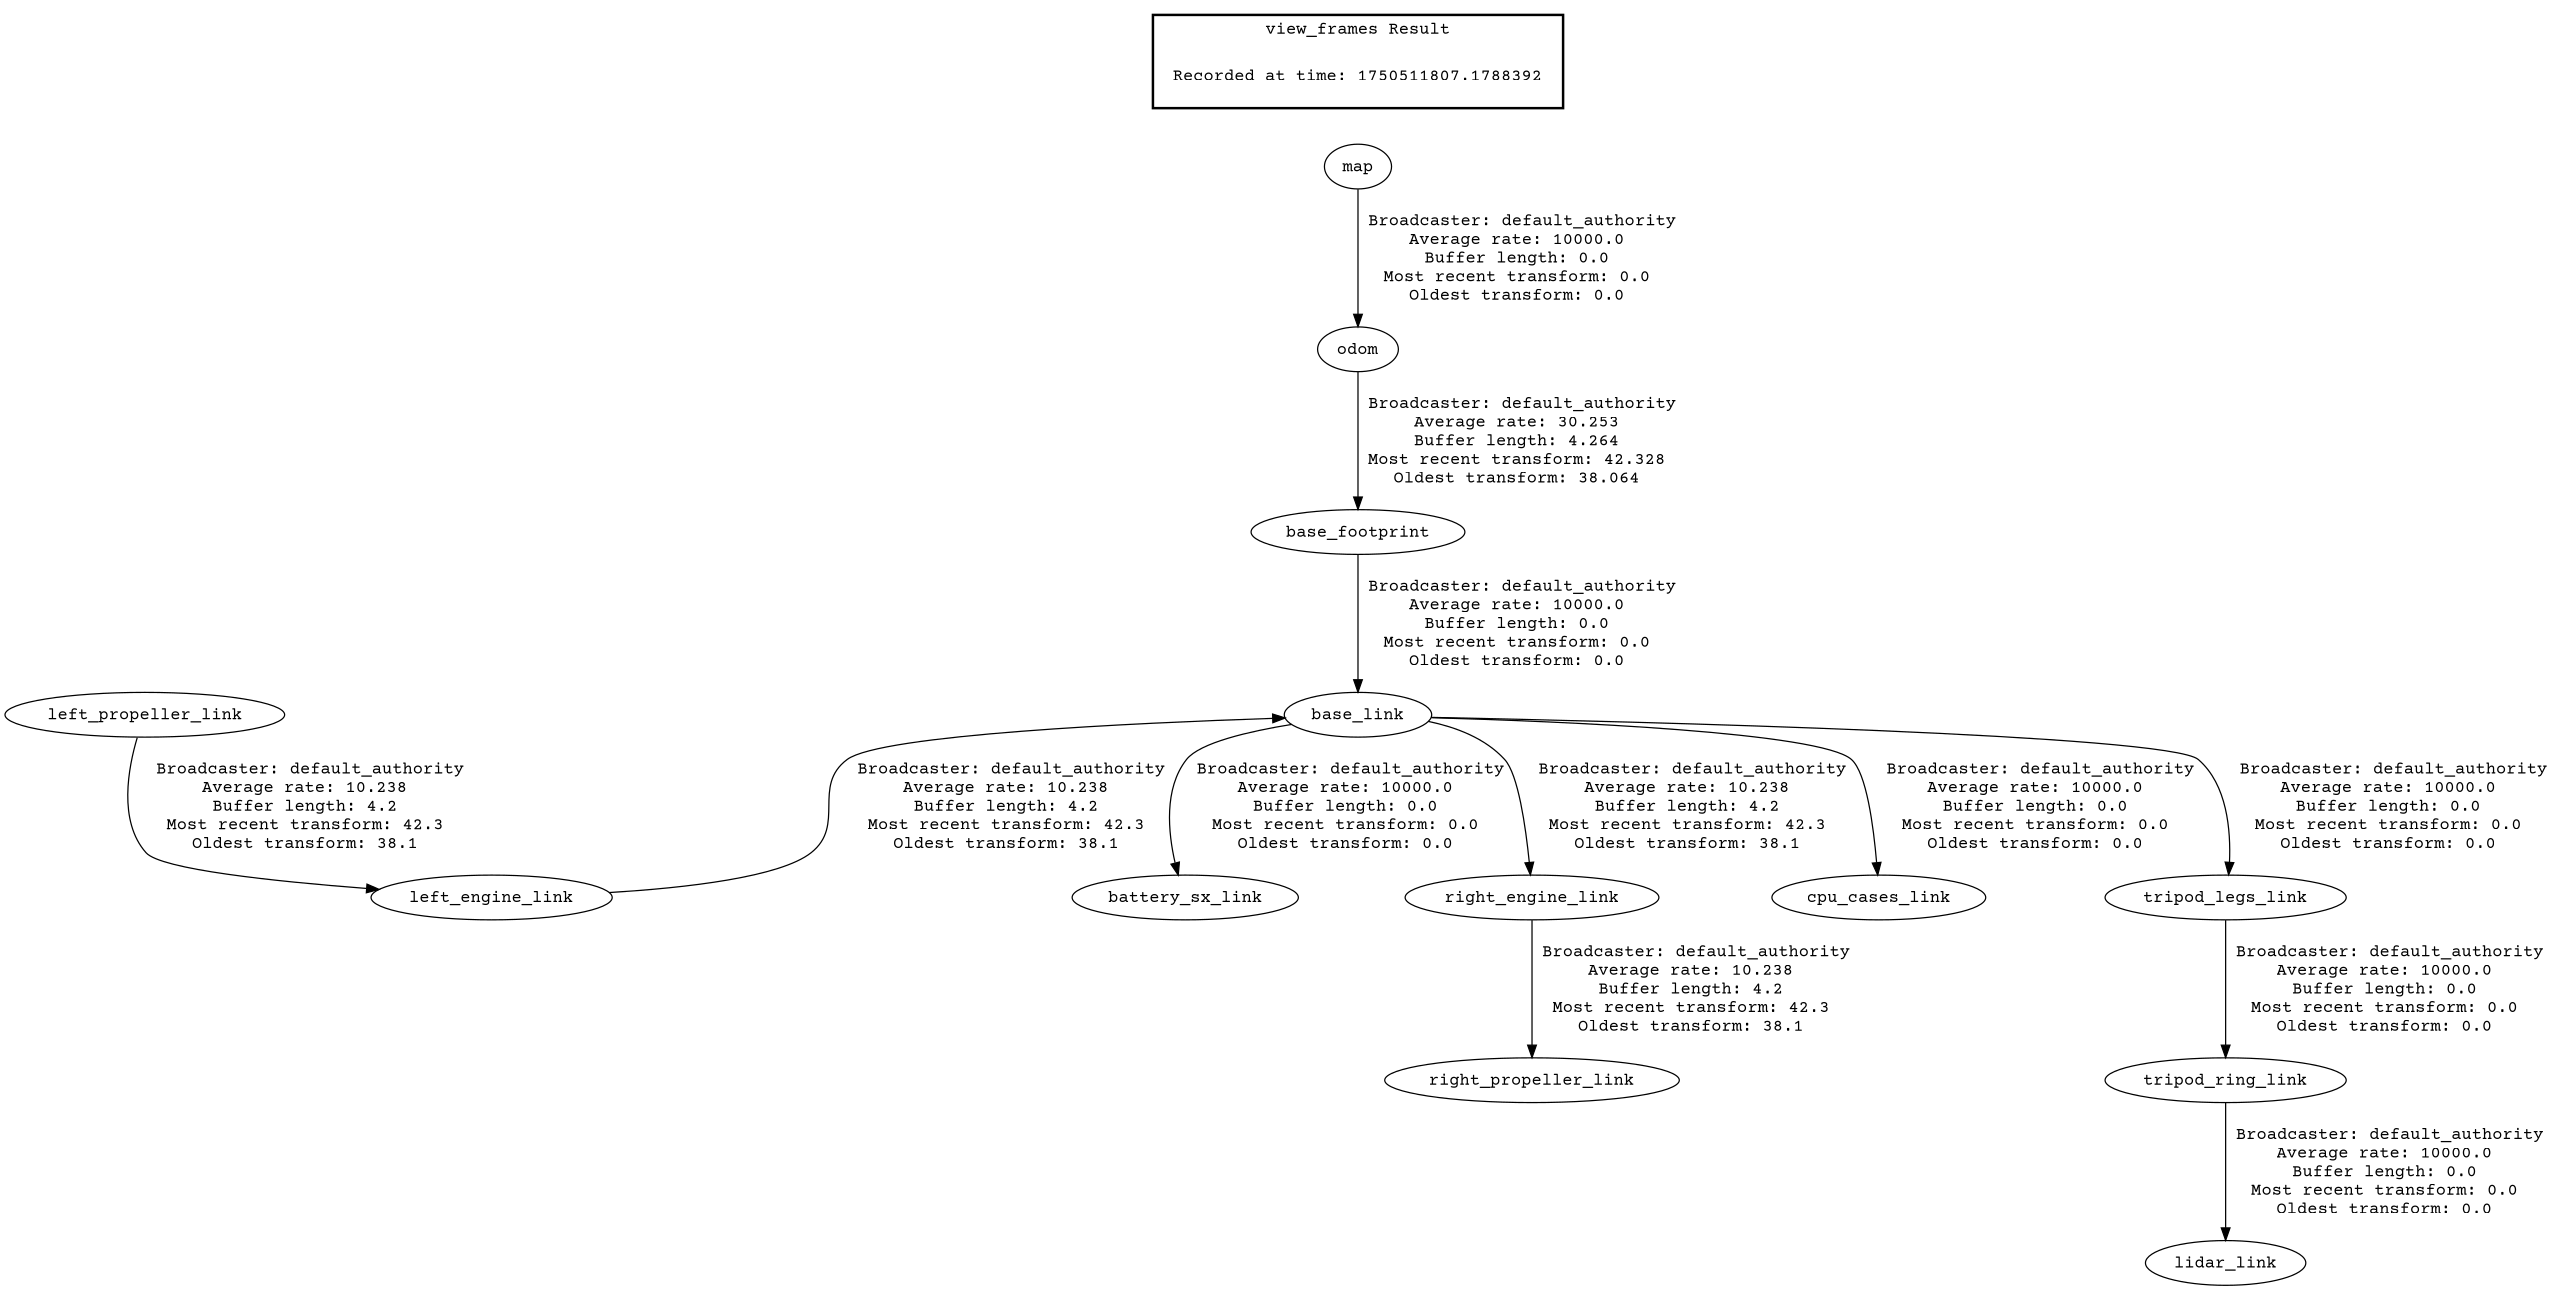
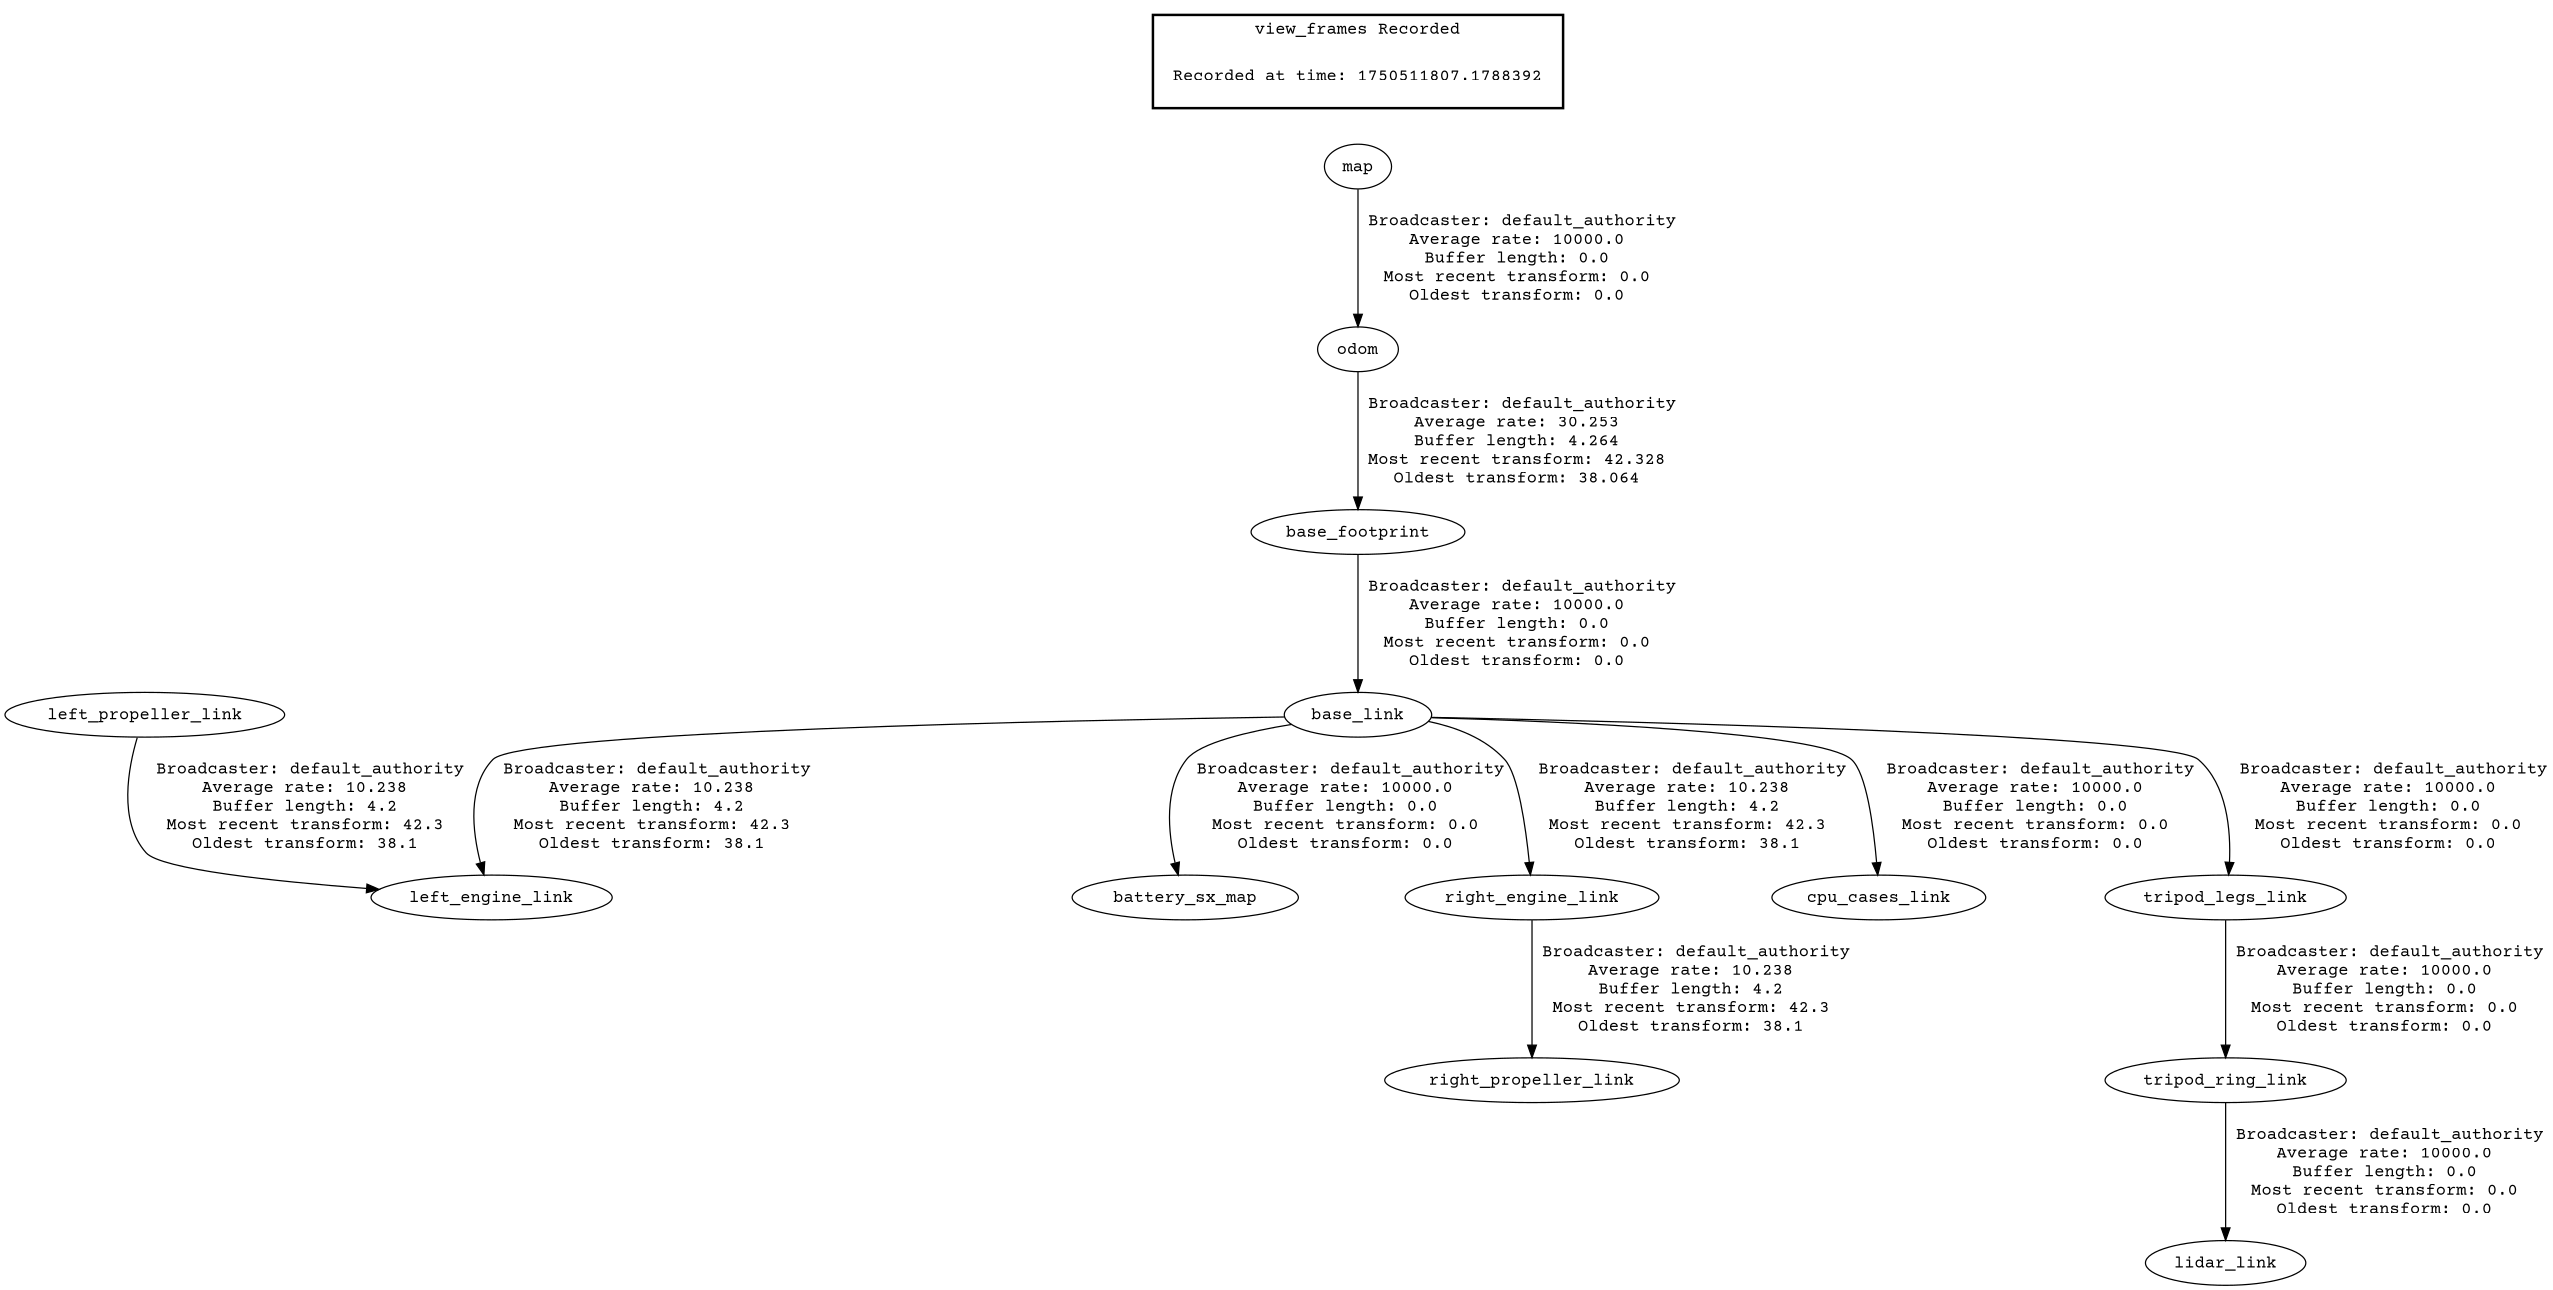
(1358, 29) -> (1358, 29)
(903, 744) -> (834, 728)
(1185, 897) -> (1185, 897)
